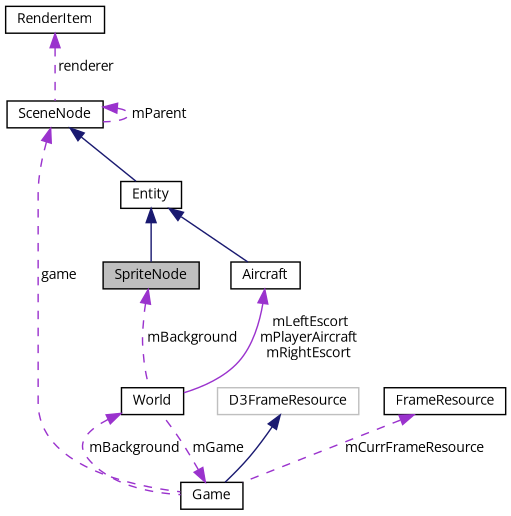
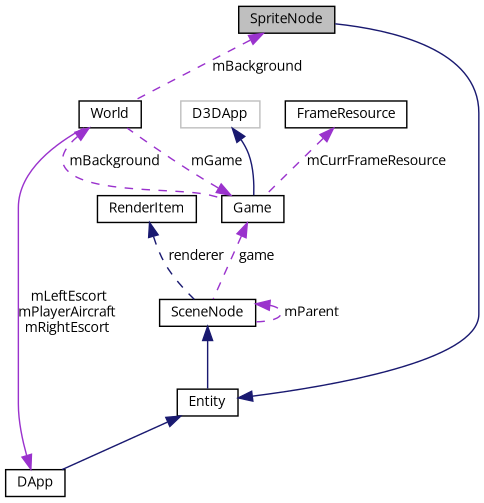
(55, 74) -> (169, 271)
(266, 275) -> (35, 483)
(38, 363) -> (227, 267)
(288, 401) -> (220, 114)
